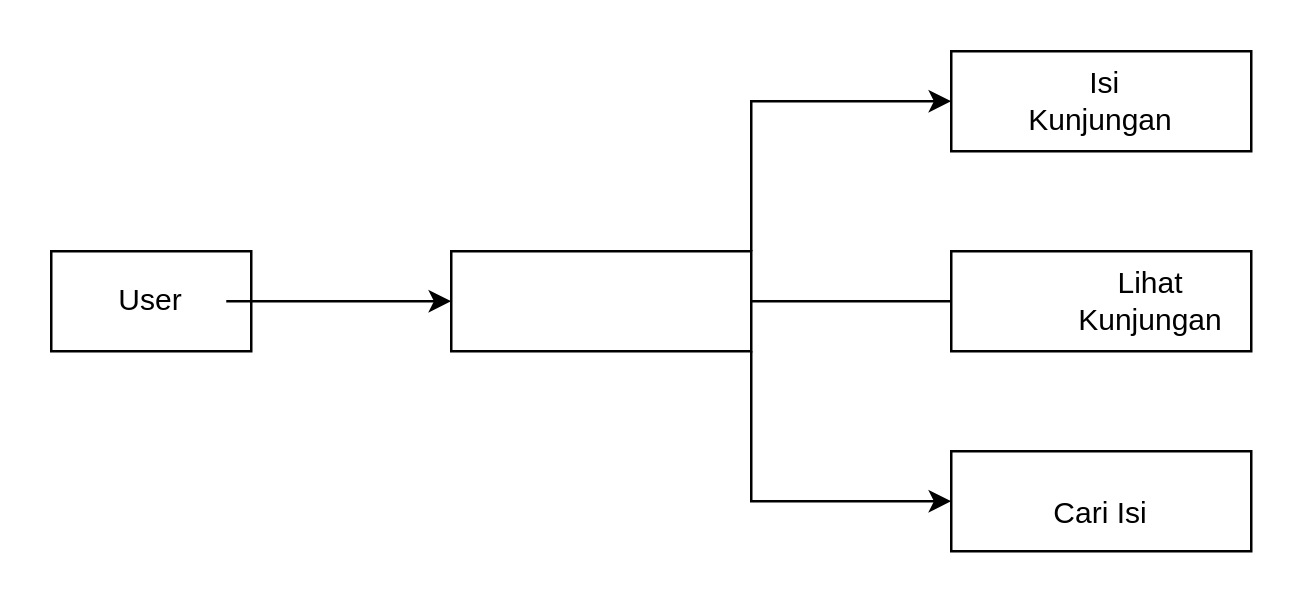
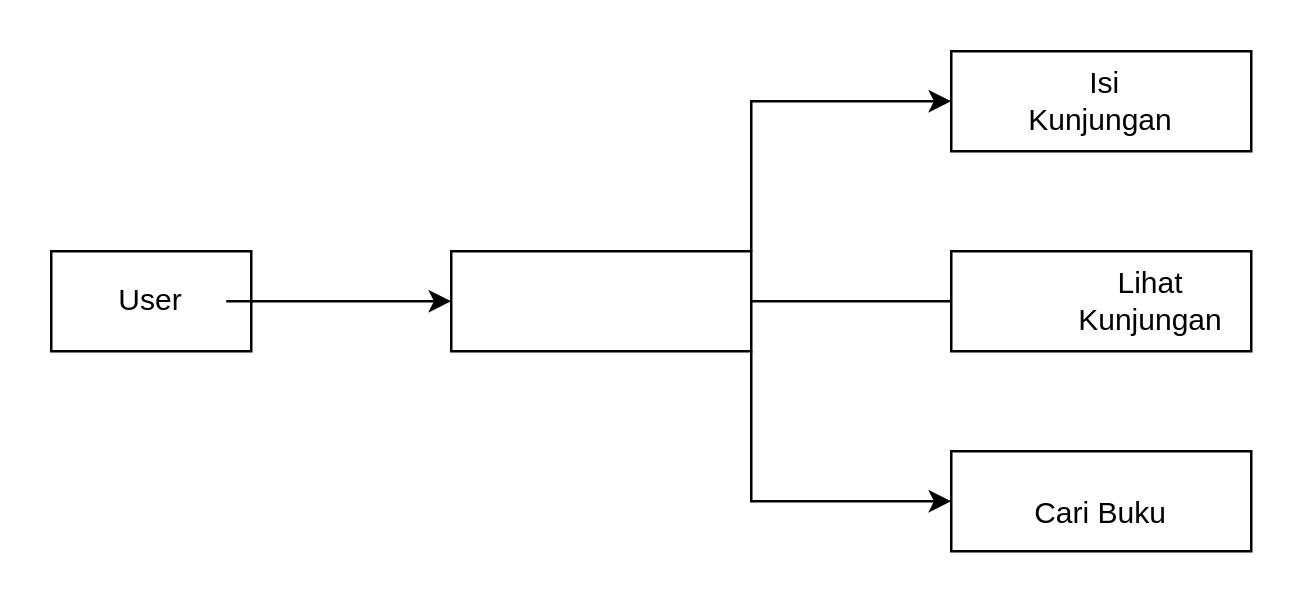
(1101, 514) -> (1101, 514)
